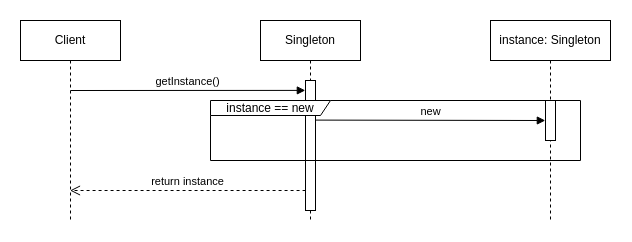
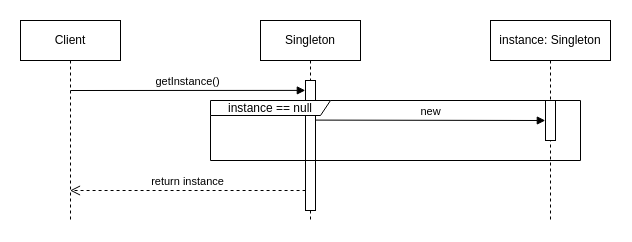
(271, 109) -> (271, 109)
